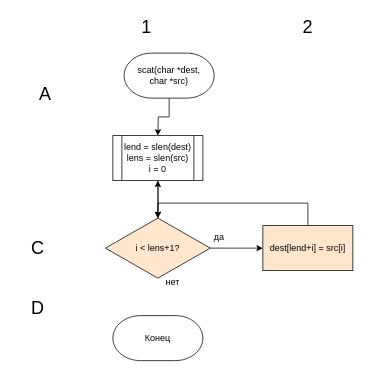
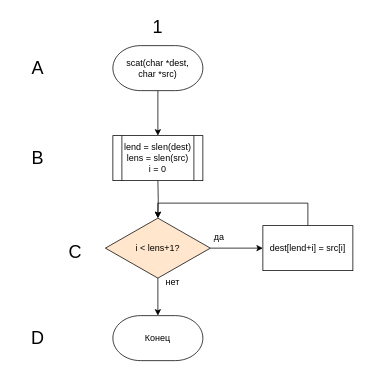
(147, 27) -> (158, 27)
(308, 27) -> none
(169, 75) -> (158, 68)
(45, 94) -> (38, 68)
none -> (38, 158)
(158, 217) -> (158, 309)
(38, 248) -> (75, 252)
(308, 248) -> (308, 248)
(38, 308) -> (38, 338)
